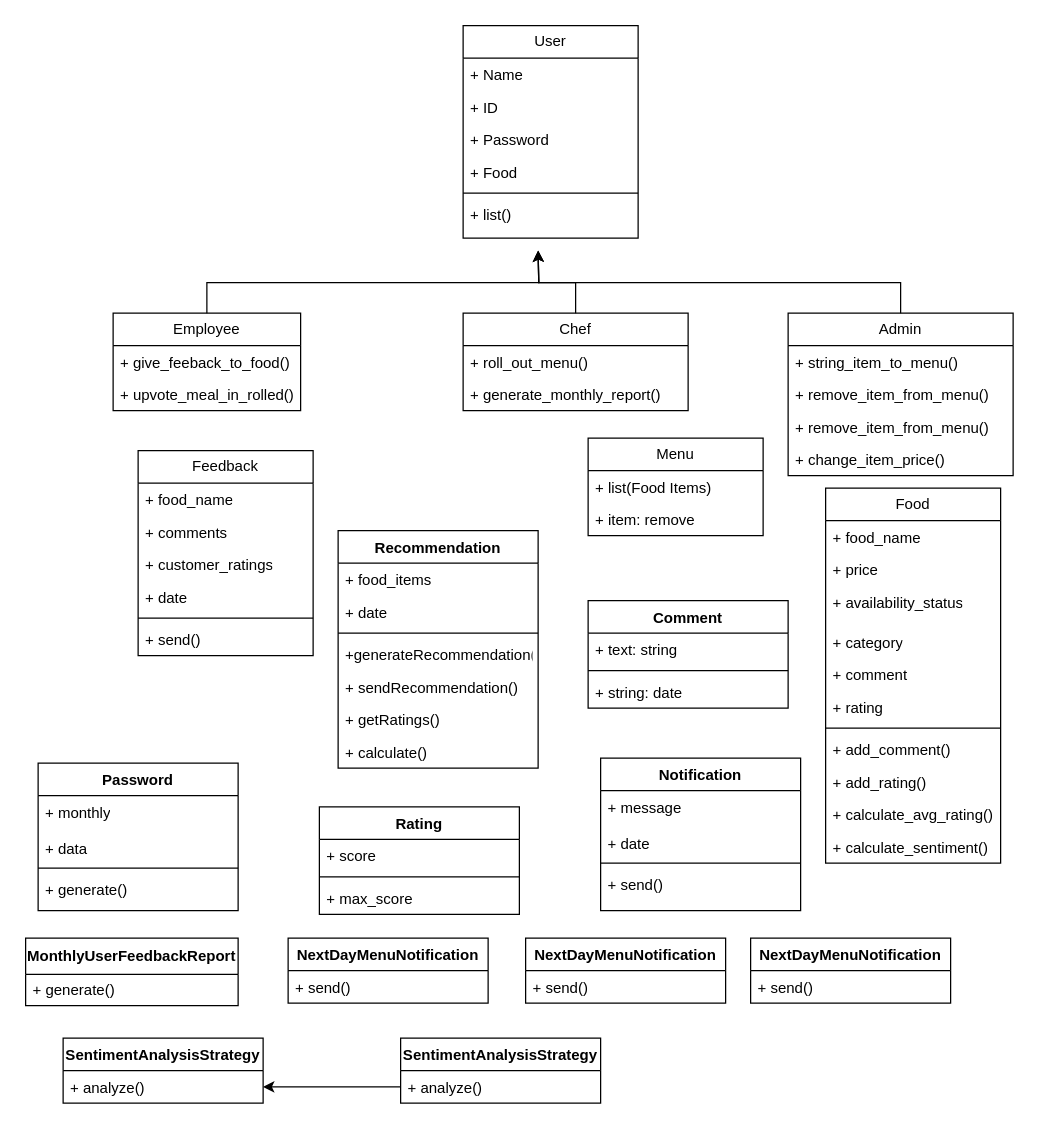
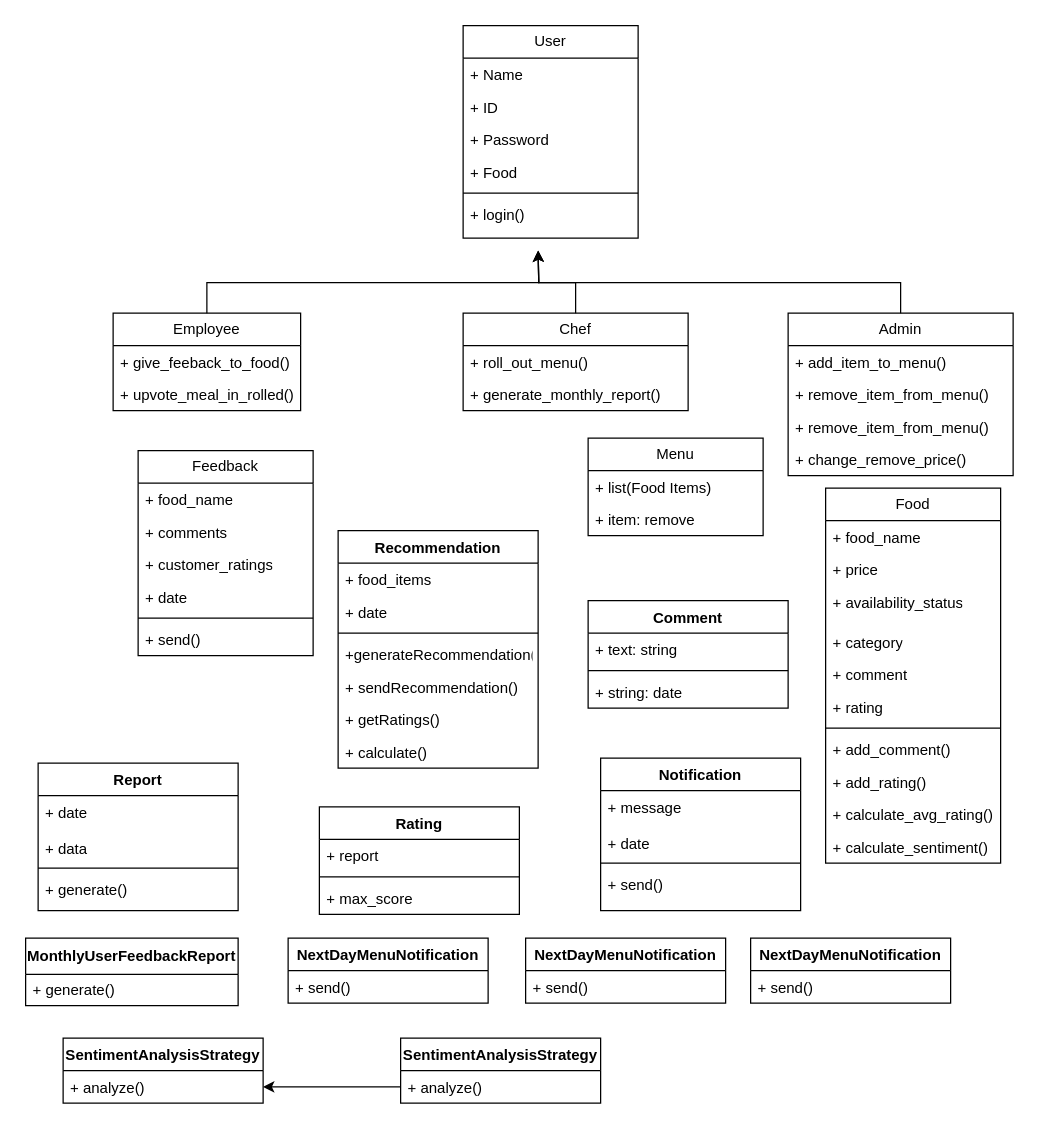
(498, 216) -> (503, 216)
(886, 363) -> (876, 363)
(878, 461) -> (888, 461)
(138, 781) -> (138, 781)
(80, 822) -> (69, 822)
(354, 857) -> (359, 857)
